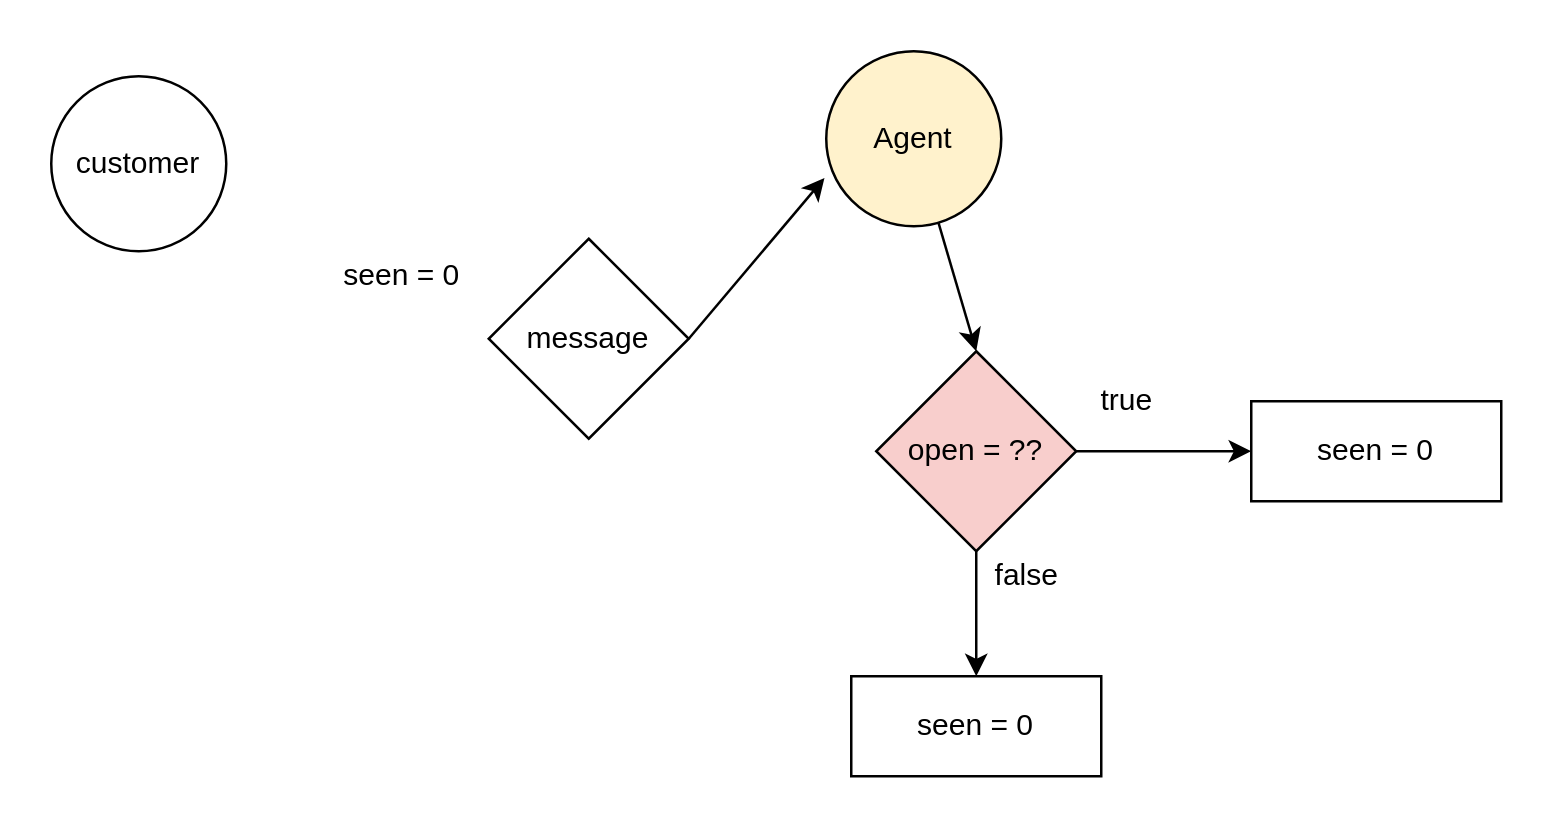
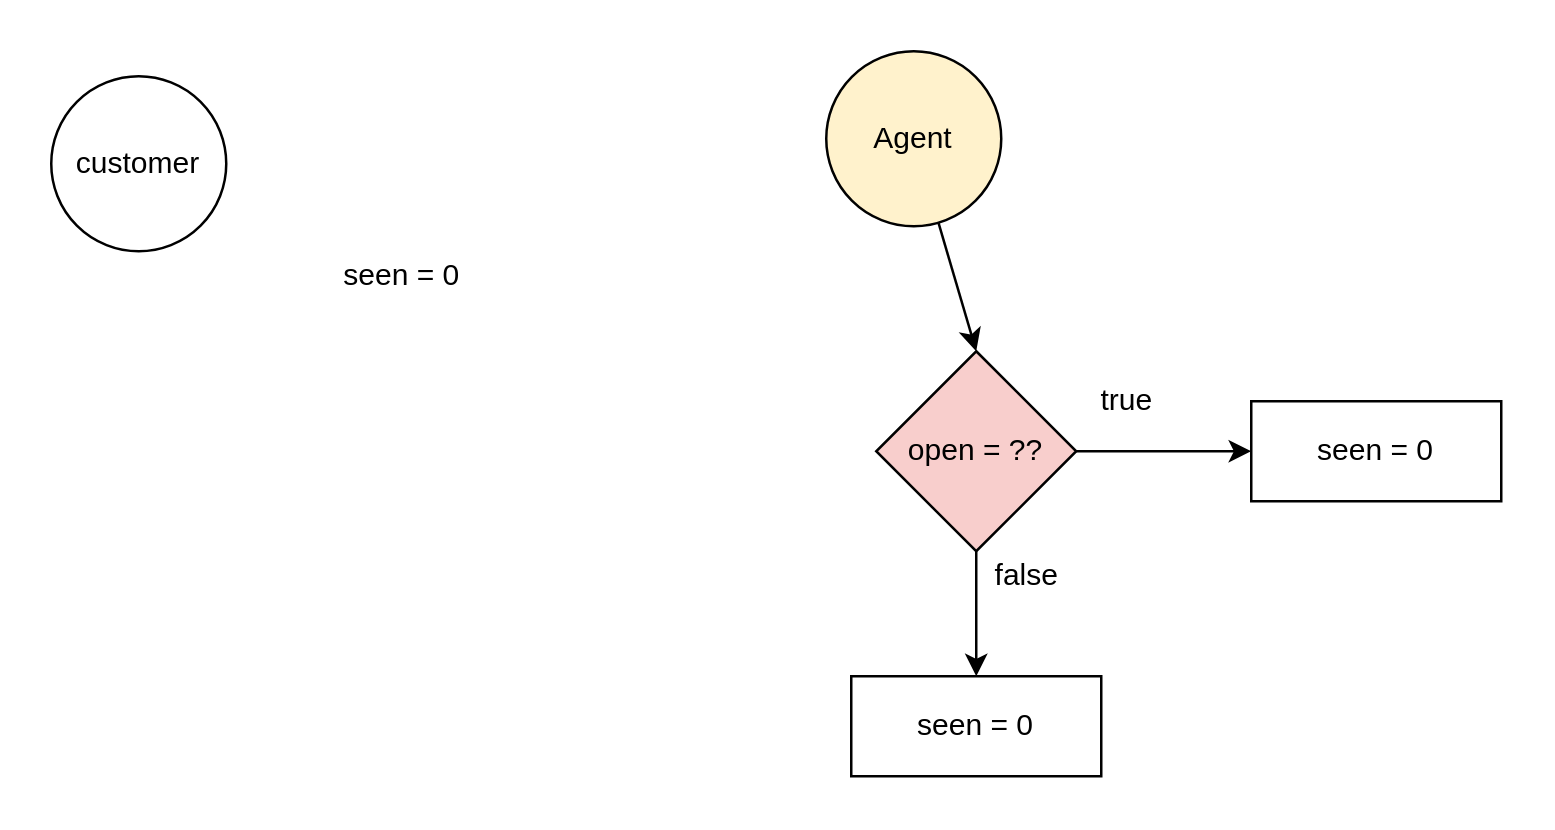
(751, 264) -> none
(589, 339) -> none
